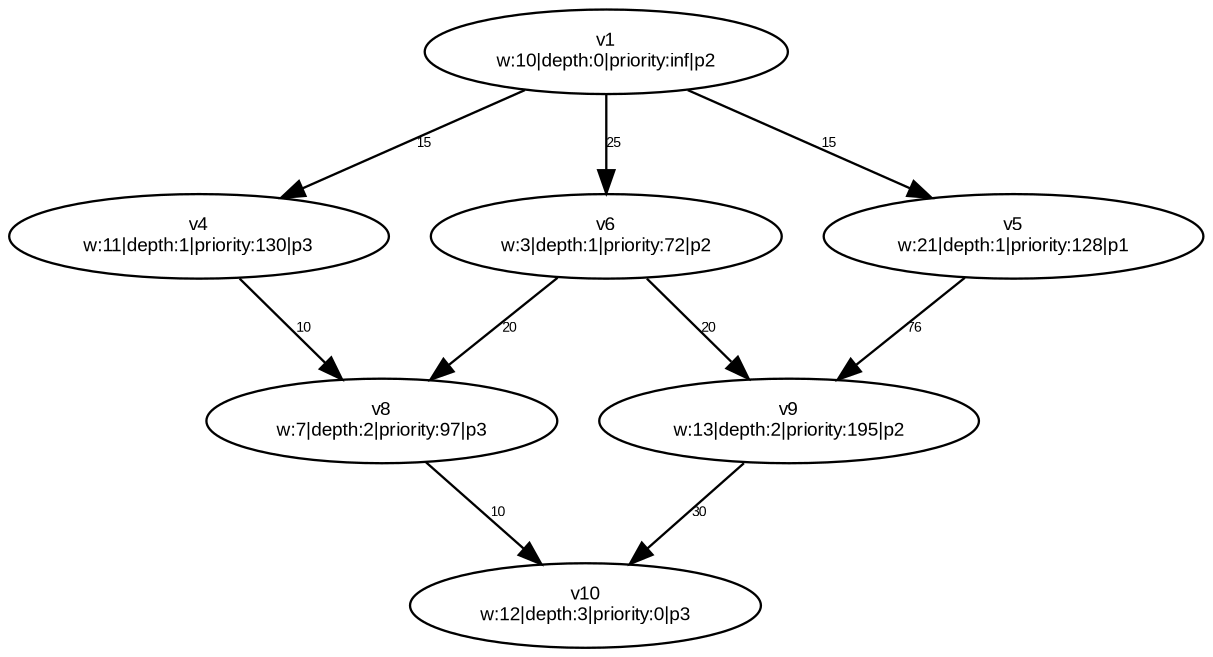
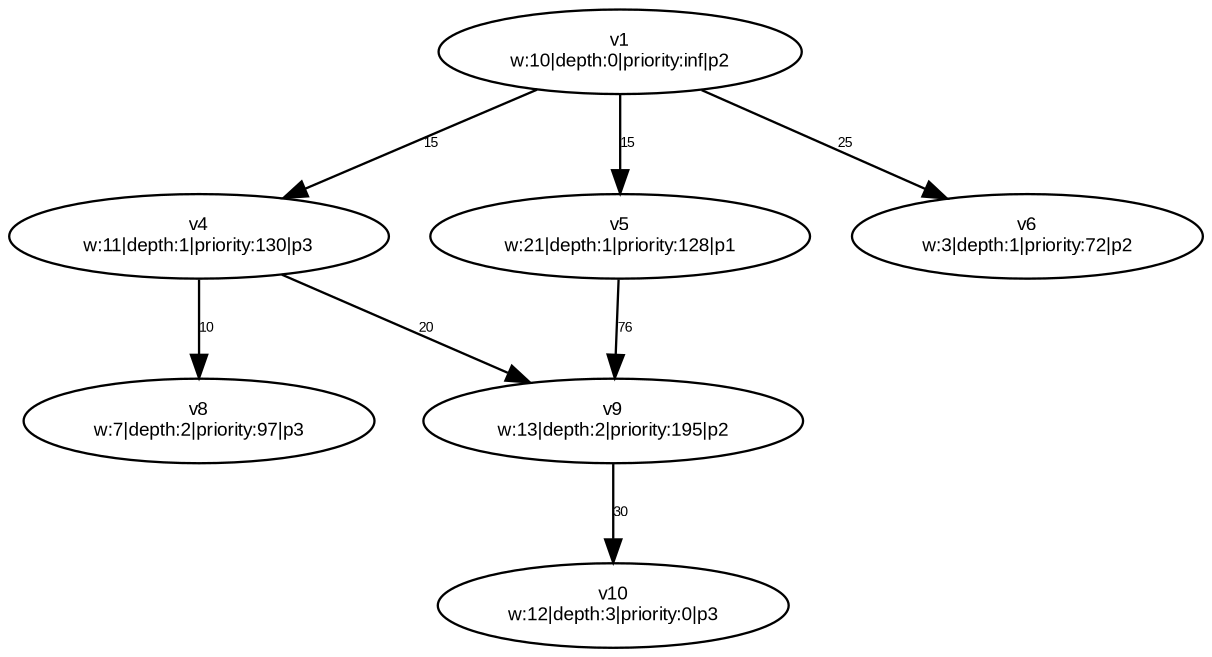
(689, 320) -> (395, 324)
(503, 321) -> none
(475, 505) -> none
